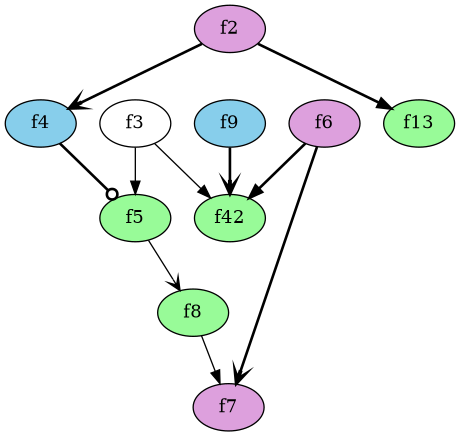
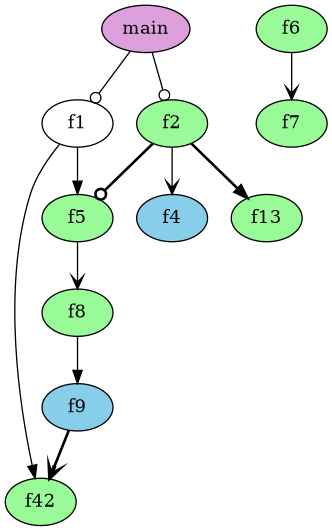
none -> (146, 29)
(230, 29) -> (172, 124)
(141, 73) -> (172, 164)
(135, 124) -> (78, 124)
(325, 124) -> (292, 29)
(282, 166) -> none
(84, 167) -> (129, 167)
(279, 259) -> (292, 70)
(208, 354) -> (78, 354)
(229, 407) -> (292, 124)
